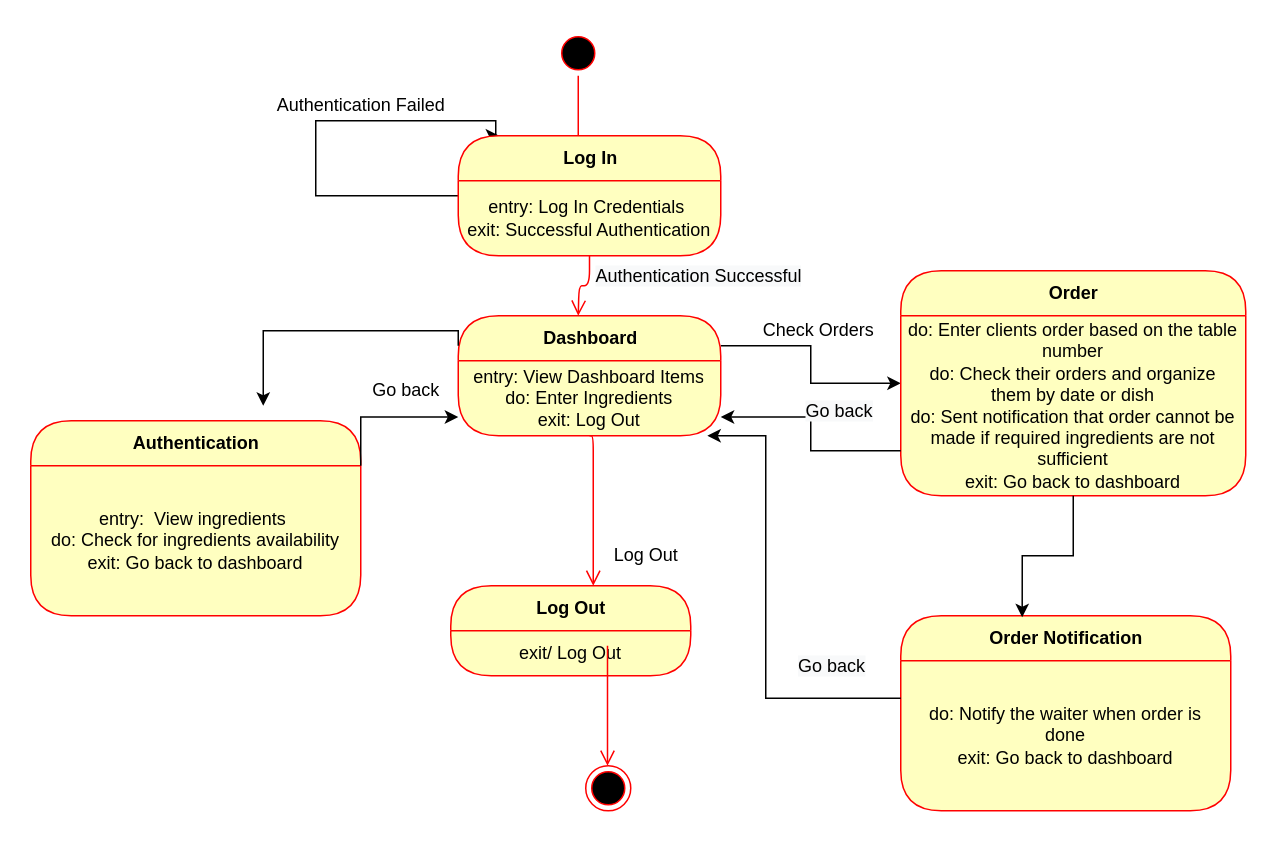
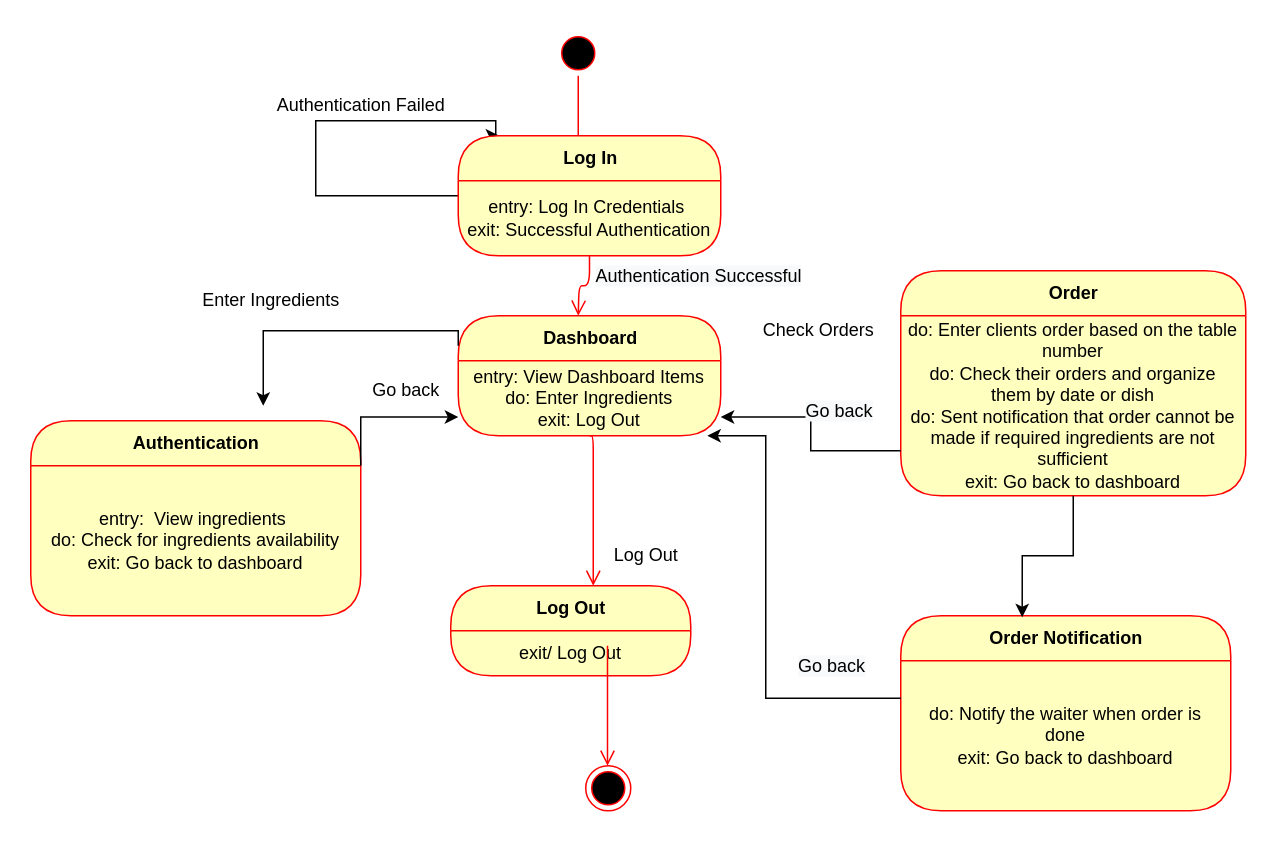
none -> (271, 301)
(811, 359) -> none
